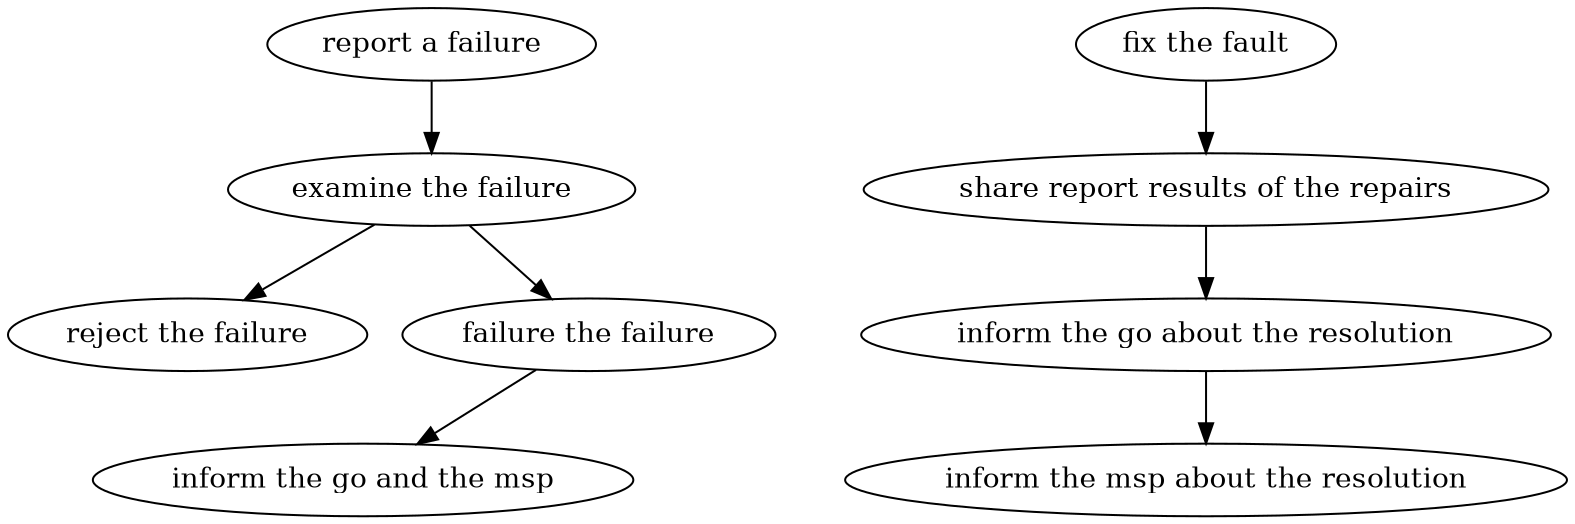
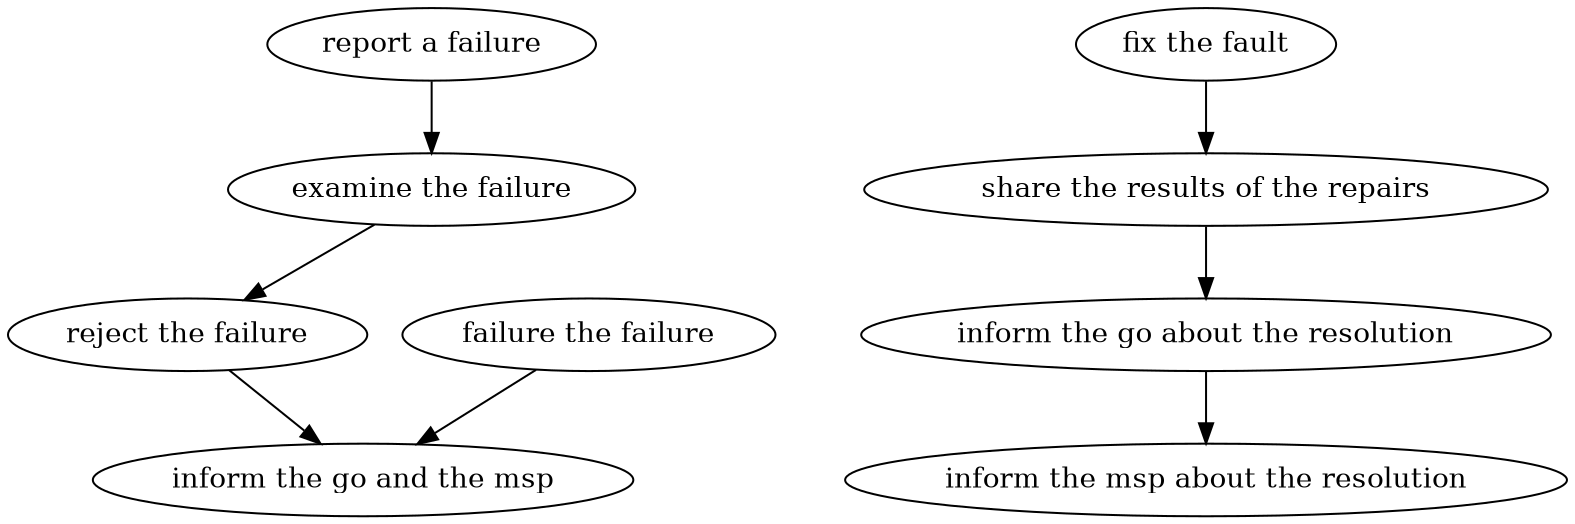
(1206, 190) -> (1206, 190)
(503, 256) -> none
none -> (267, 400)
